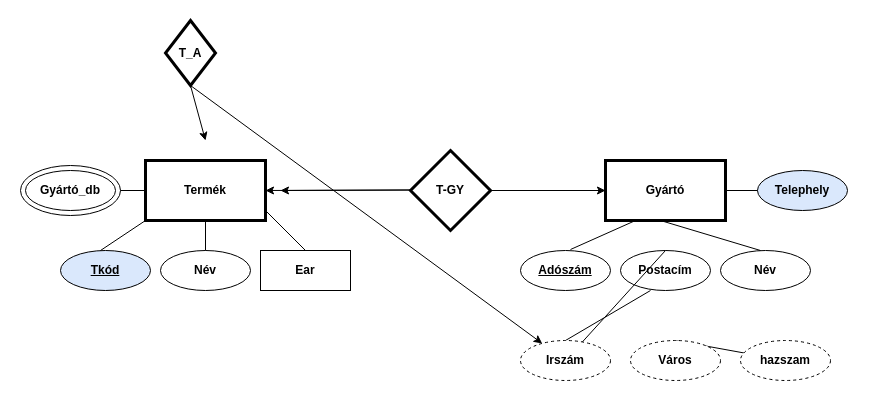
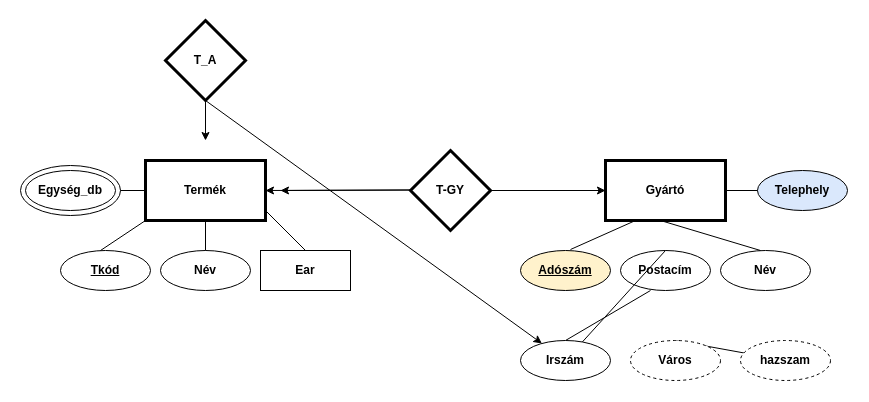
(191, 53) -> (206, 61)
(71, 191) -> (71, 191)
(106, 271) -> (106, 271)
(566, 271) -> (566, 271)
(566, 361) -> (566, 361)
